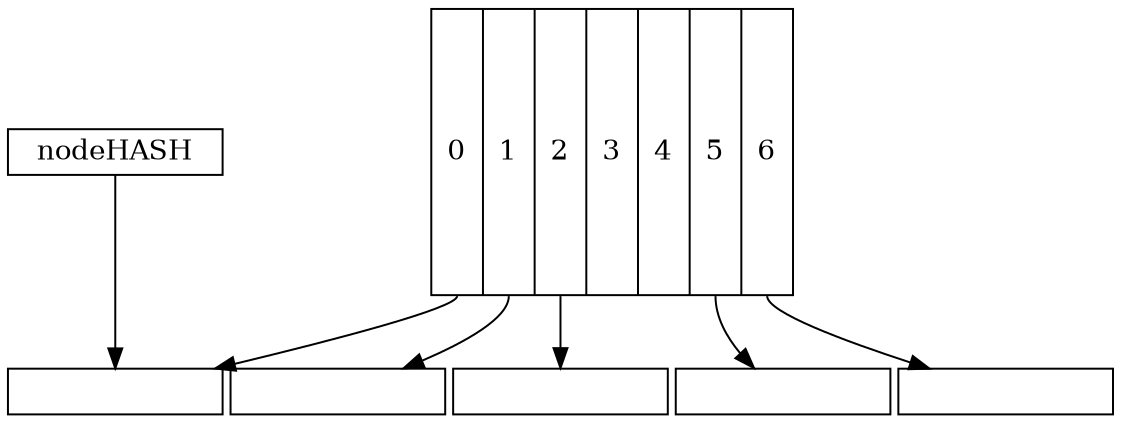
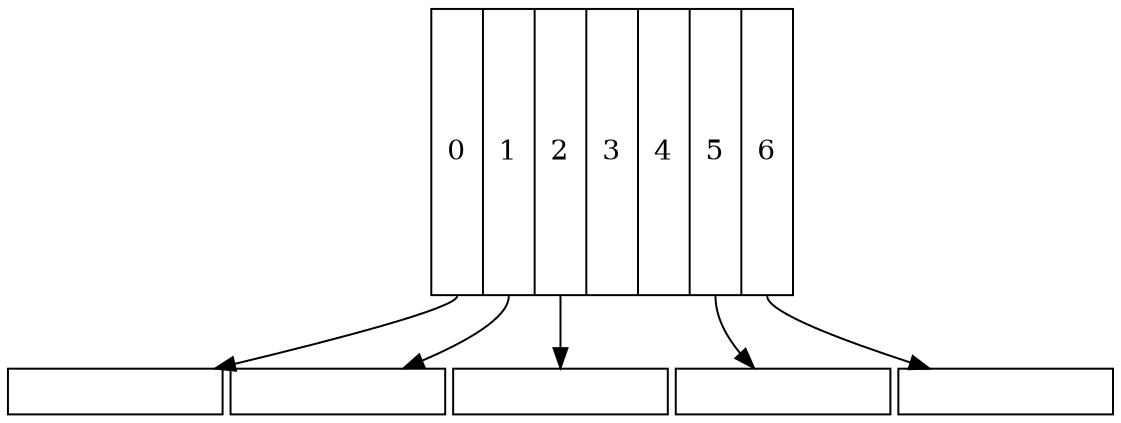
(115, 152) -> none
